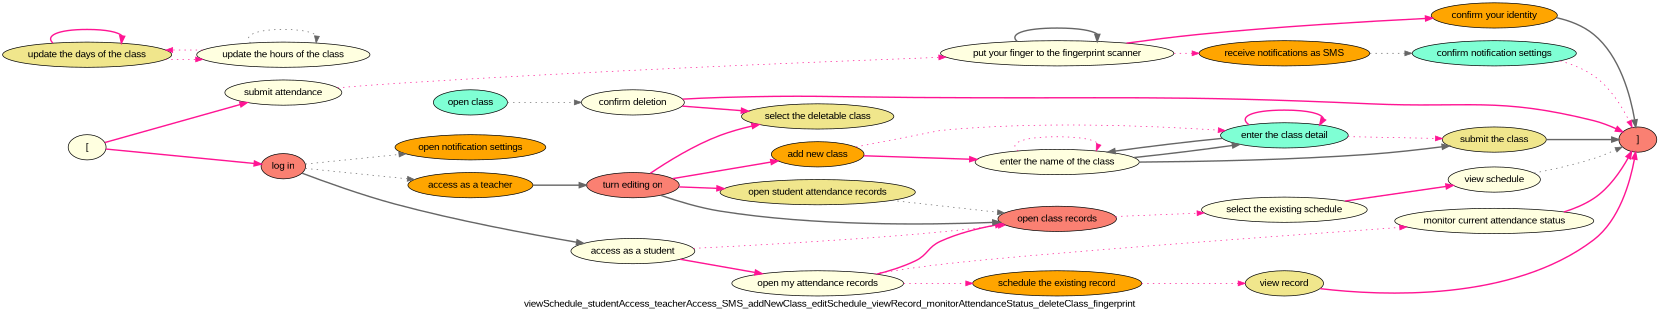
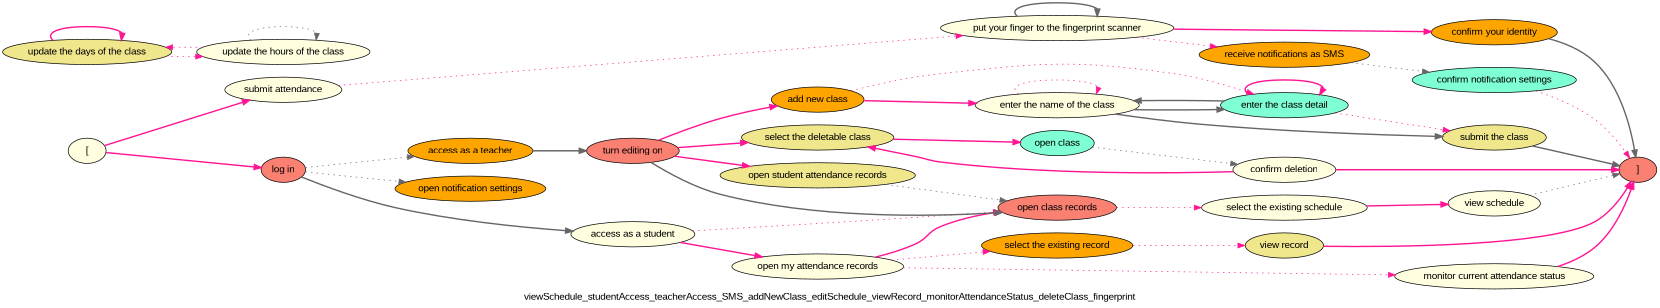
none -> (953, 141)
(1057, 283) -> (1057, 245)
